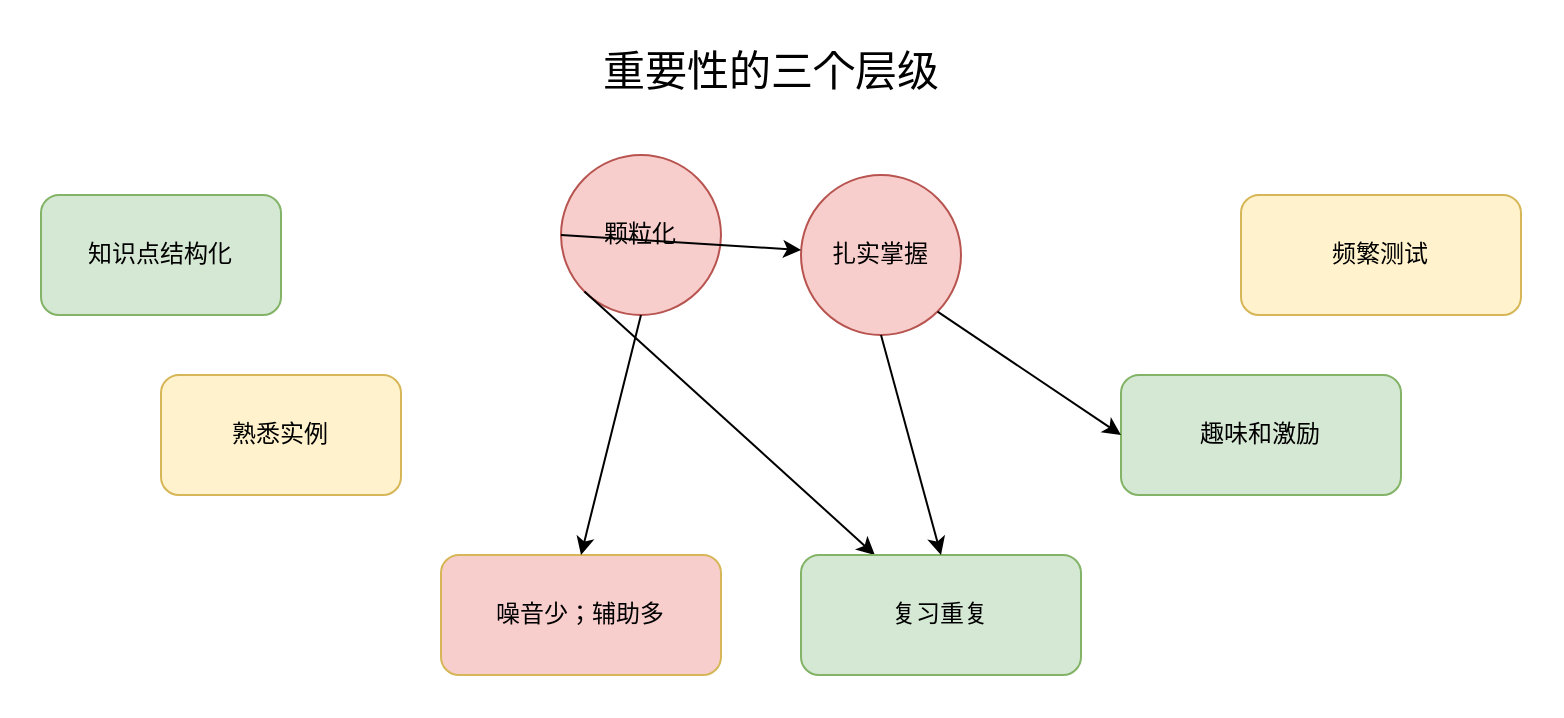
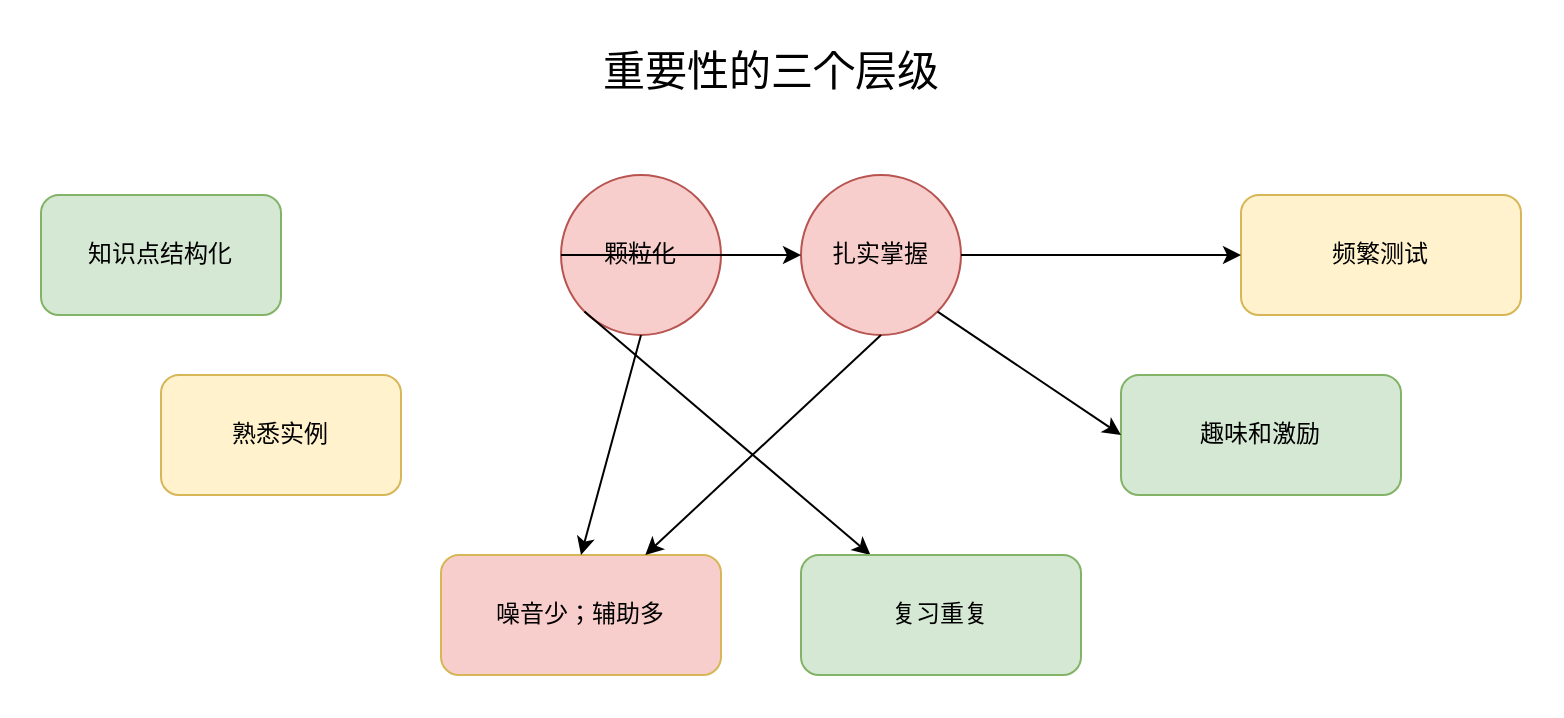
(641, 235) -> (641, 255)
none -> (1094, 255)
(909, 438) -> (768, 440)
